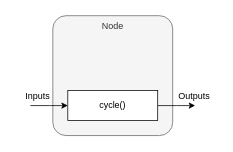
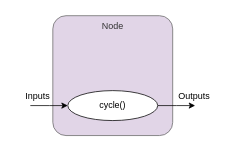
(113, 75) -> (113, 75)
(113, 105) -> (113, 105)
